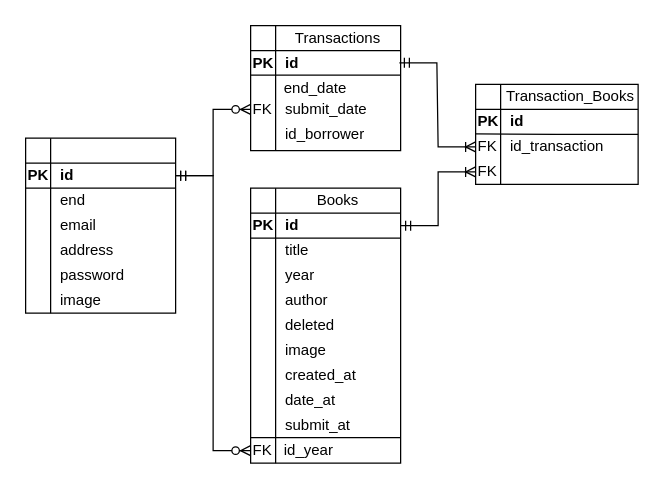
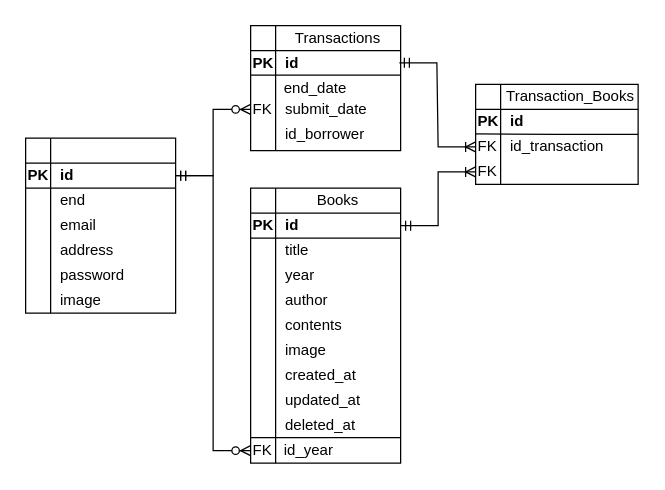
(313, 326) -> (319, 326)
(315, 401) -> (328, 401)
(321, 426) -> (326, 426)
